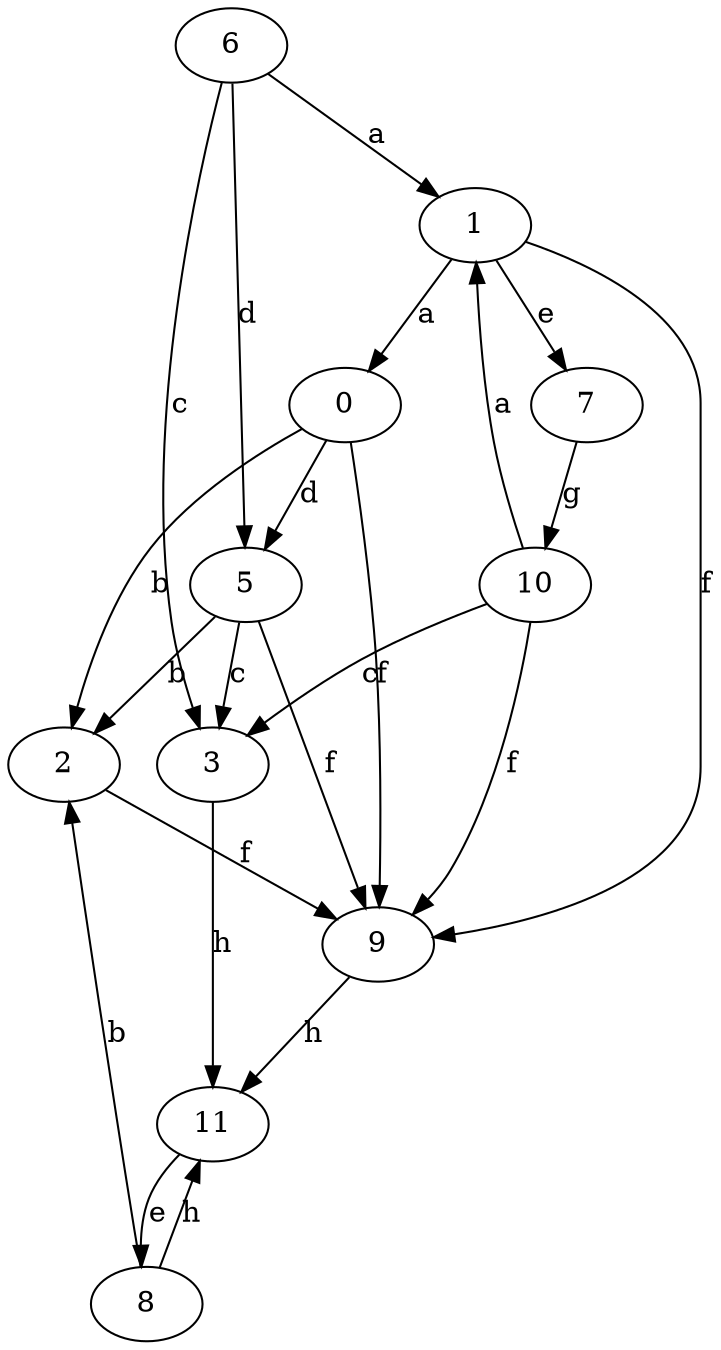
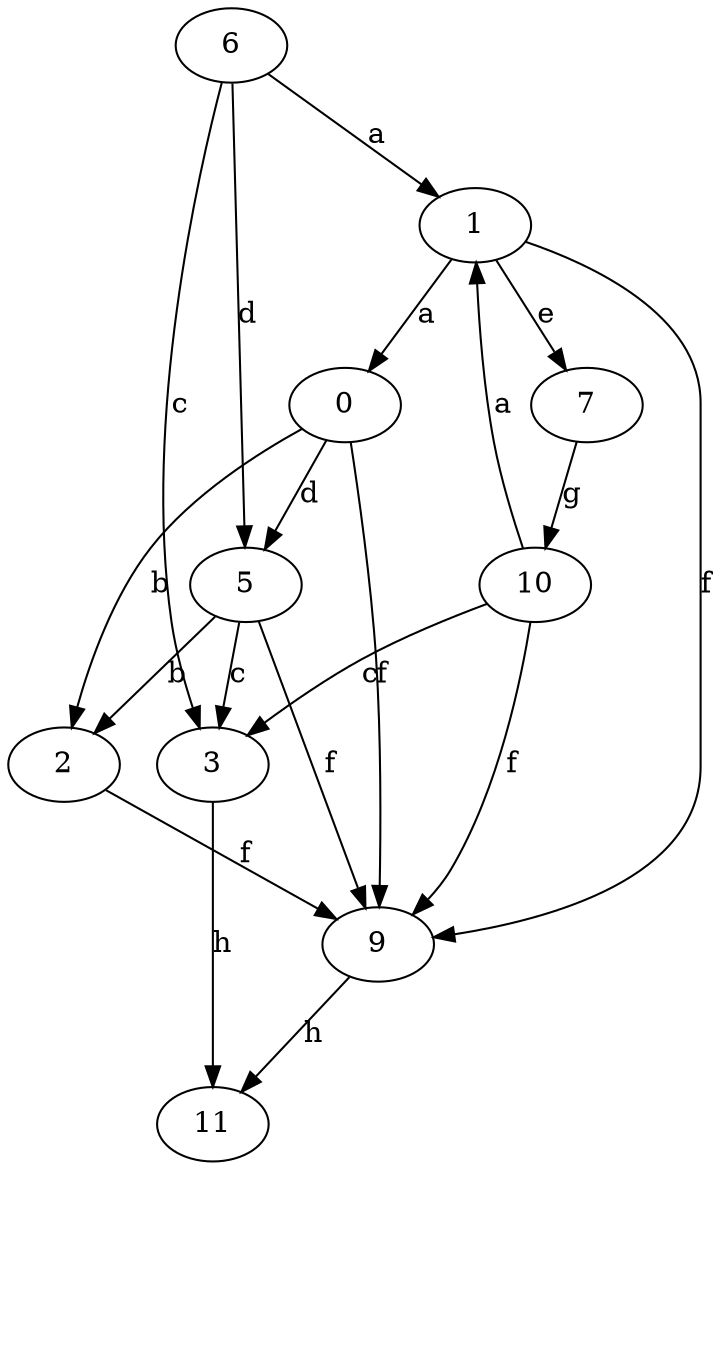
(147, 1304) -> none
